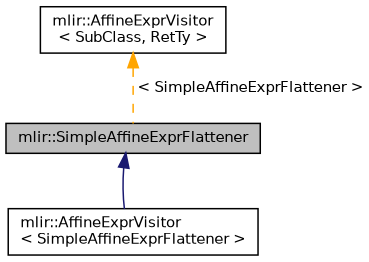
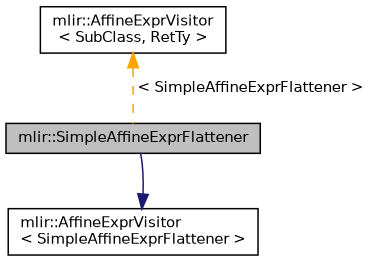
(123, 189) -> (143, 173)
